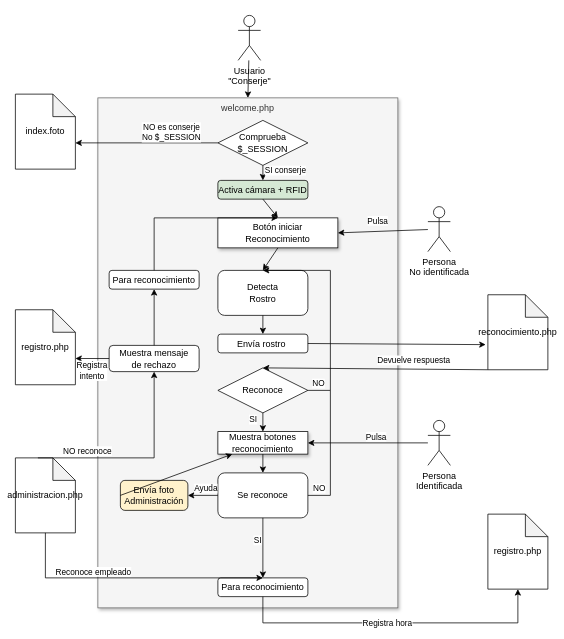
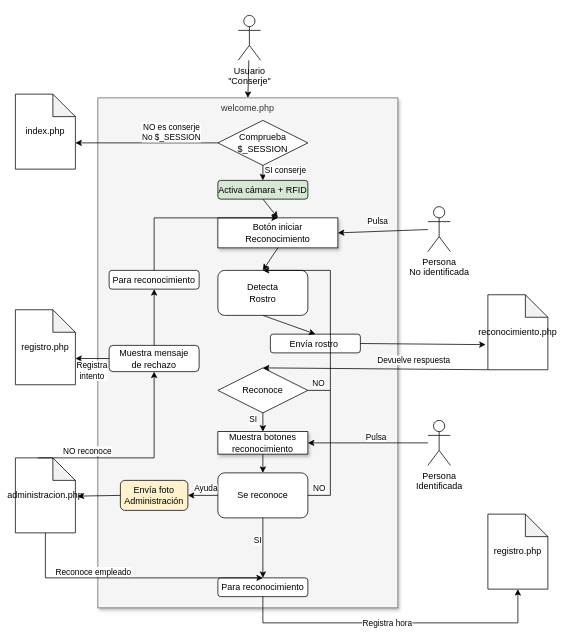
(45, 132) -> (45, 132)
(263, 344) -> (315, 344)
(174, 476) -> (102, 496)
